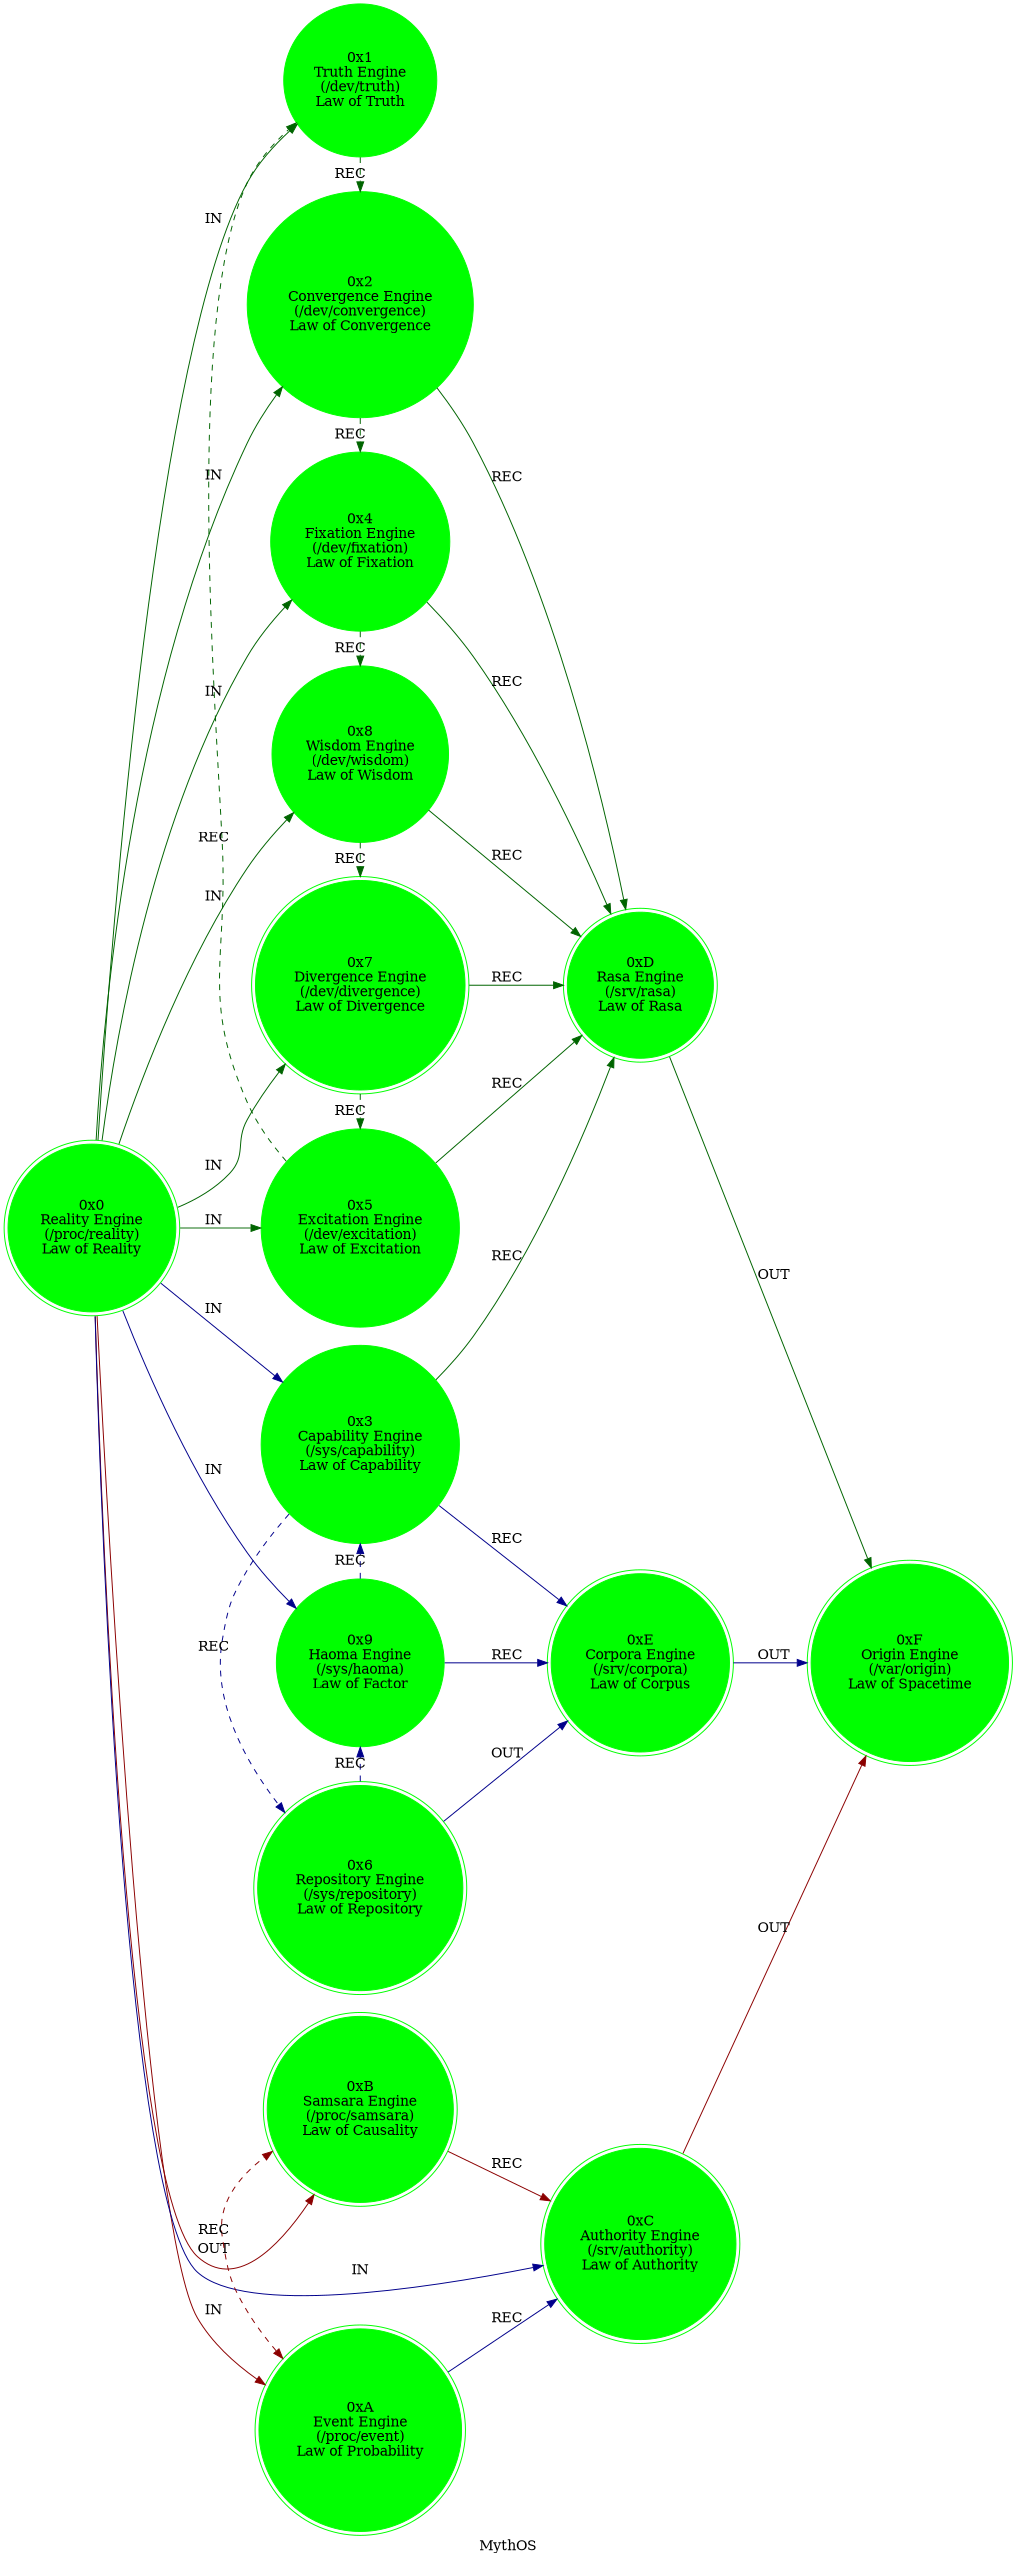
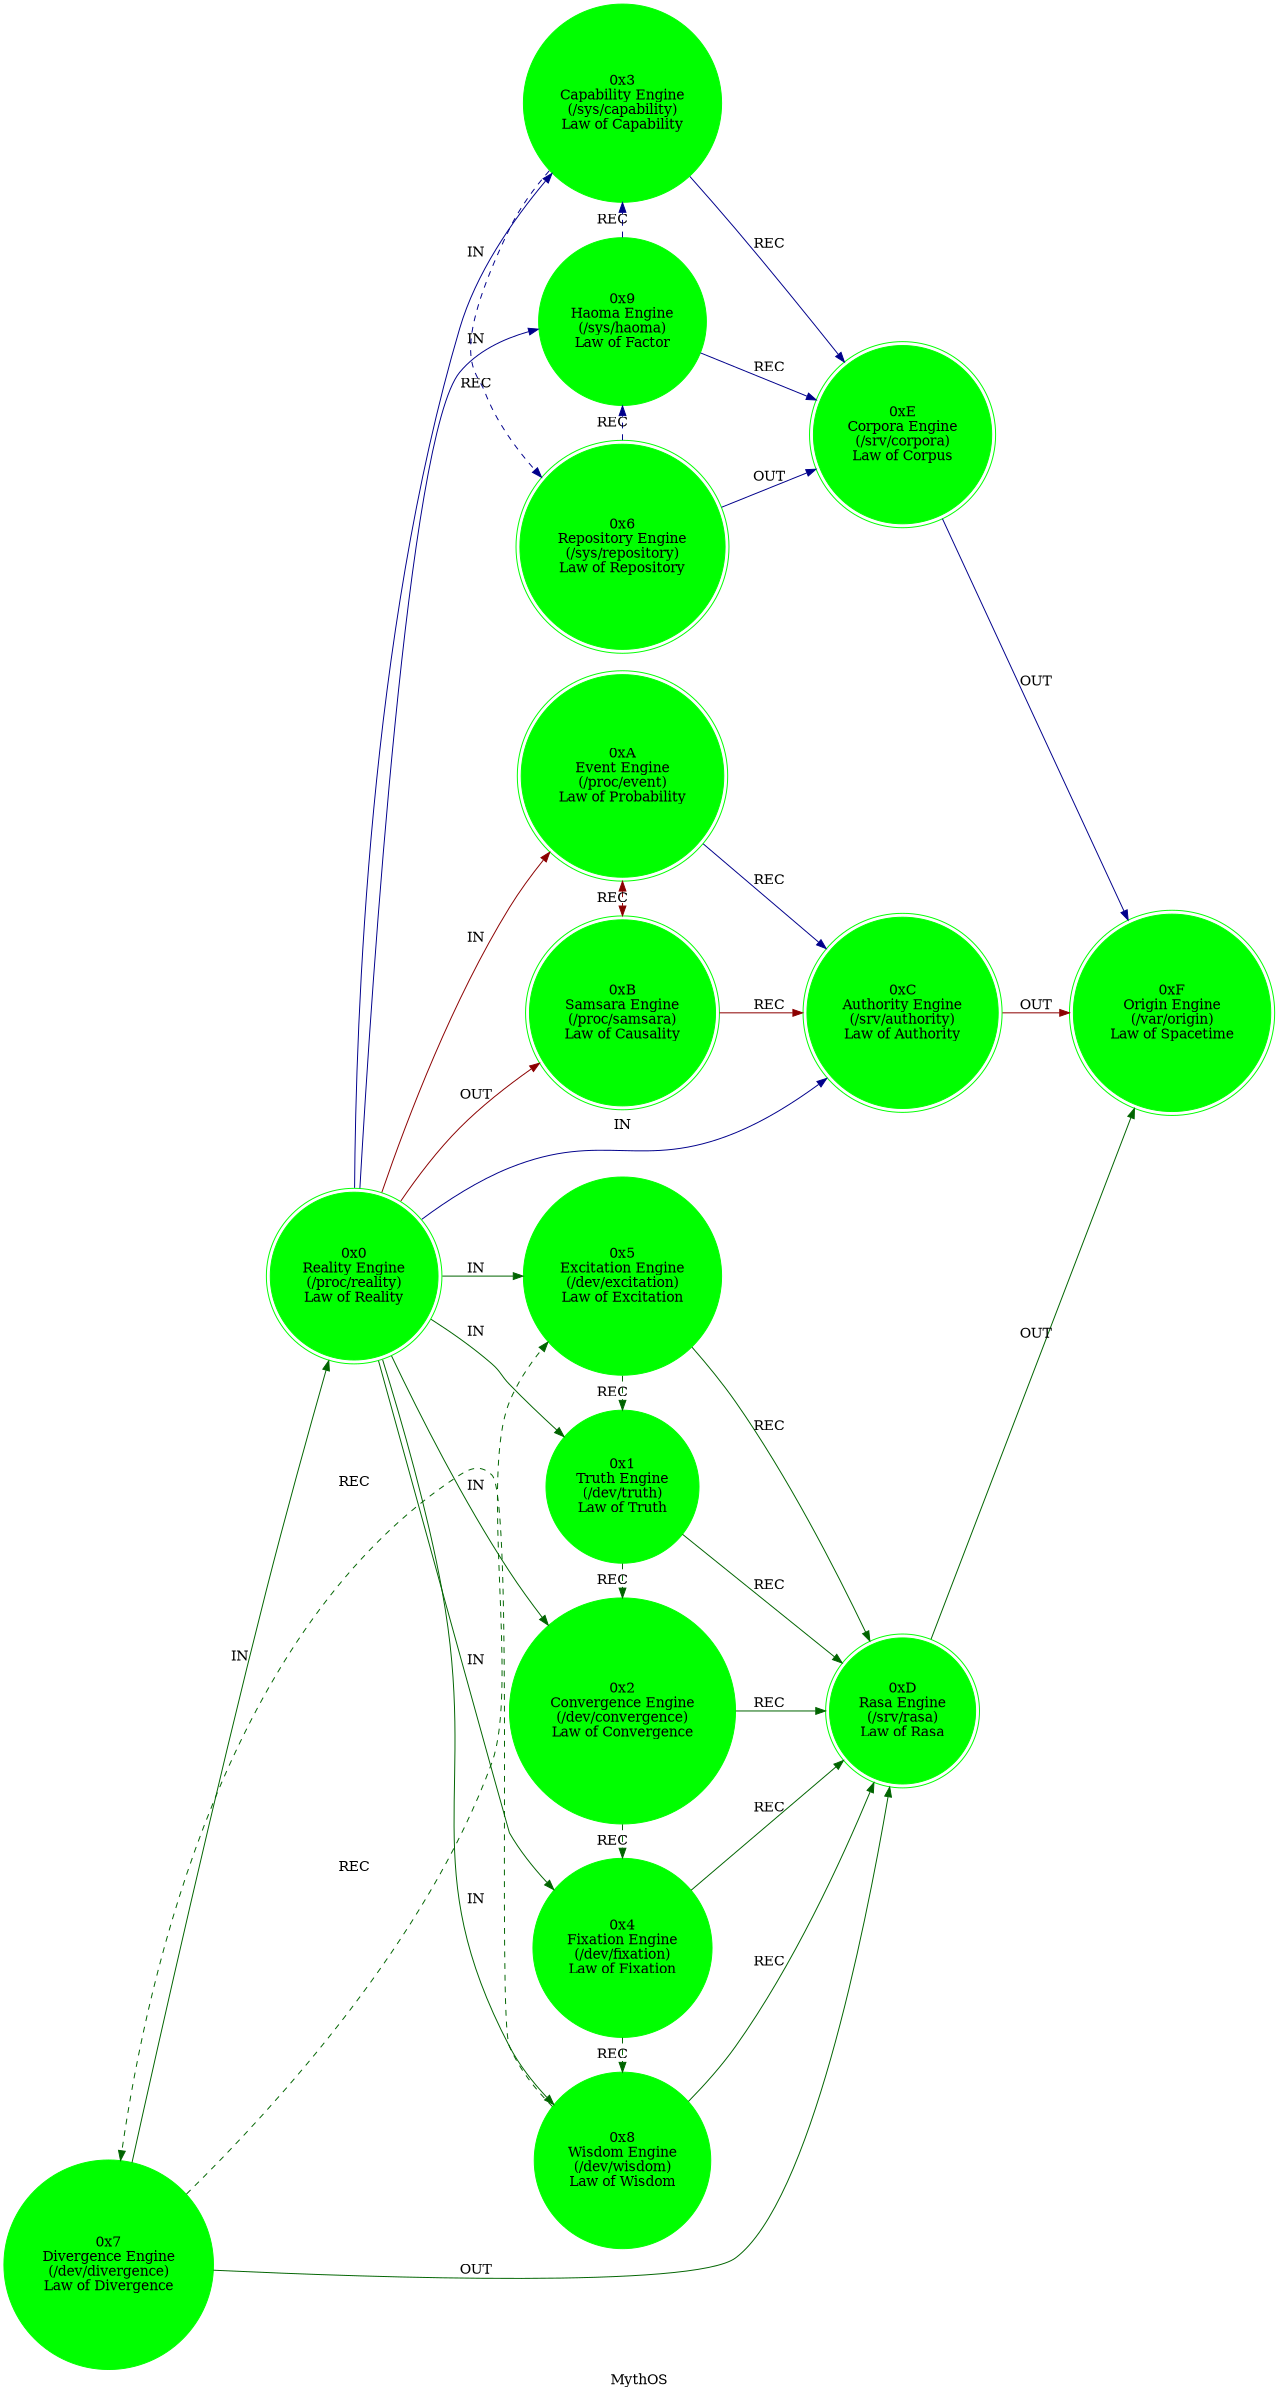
(507, 978) -> (476, 2270)
(360, 985) -> (109, 2265)
(240, 1150) -> (223, 1765)
(537, 1231) -> (759, 1596)
